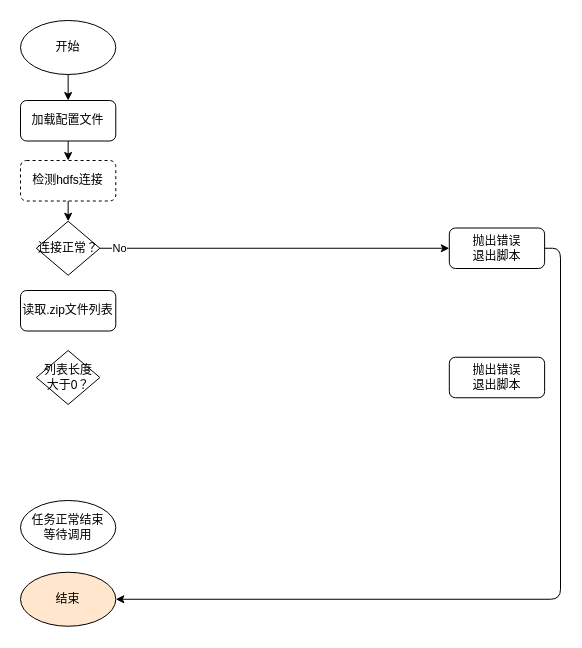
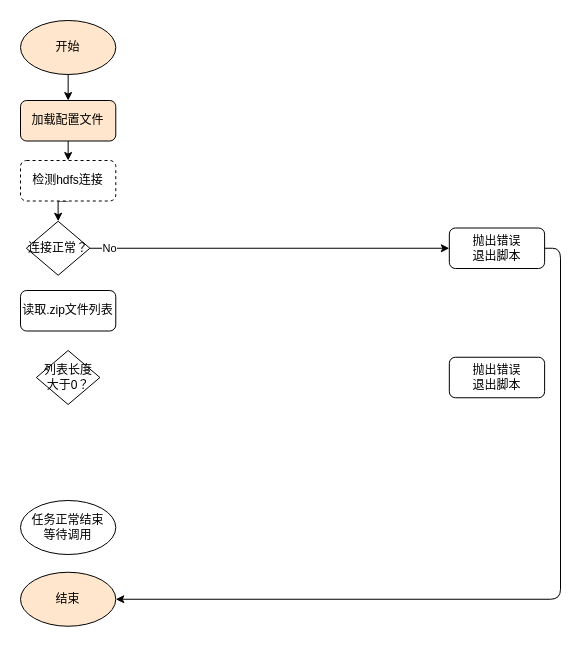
(68, 48) -> (68, 48)
(68, 121) -> (68, 121)
(68, 248) -> (58, 248)
